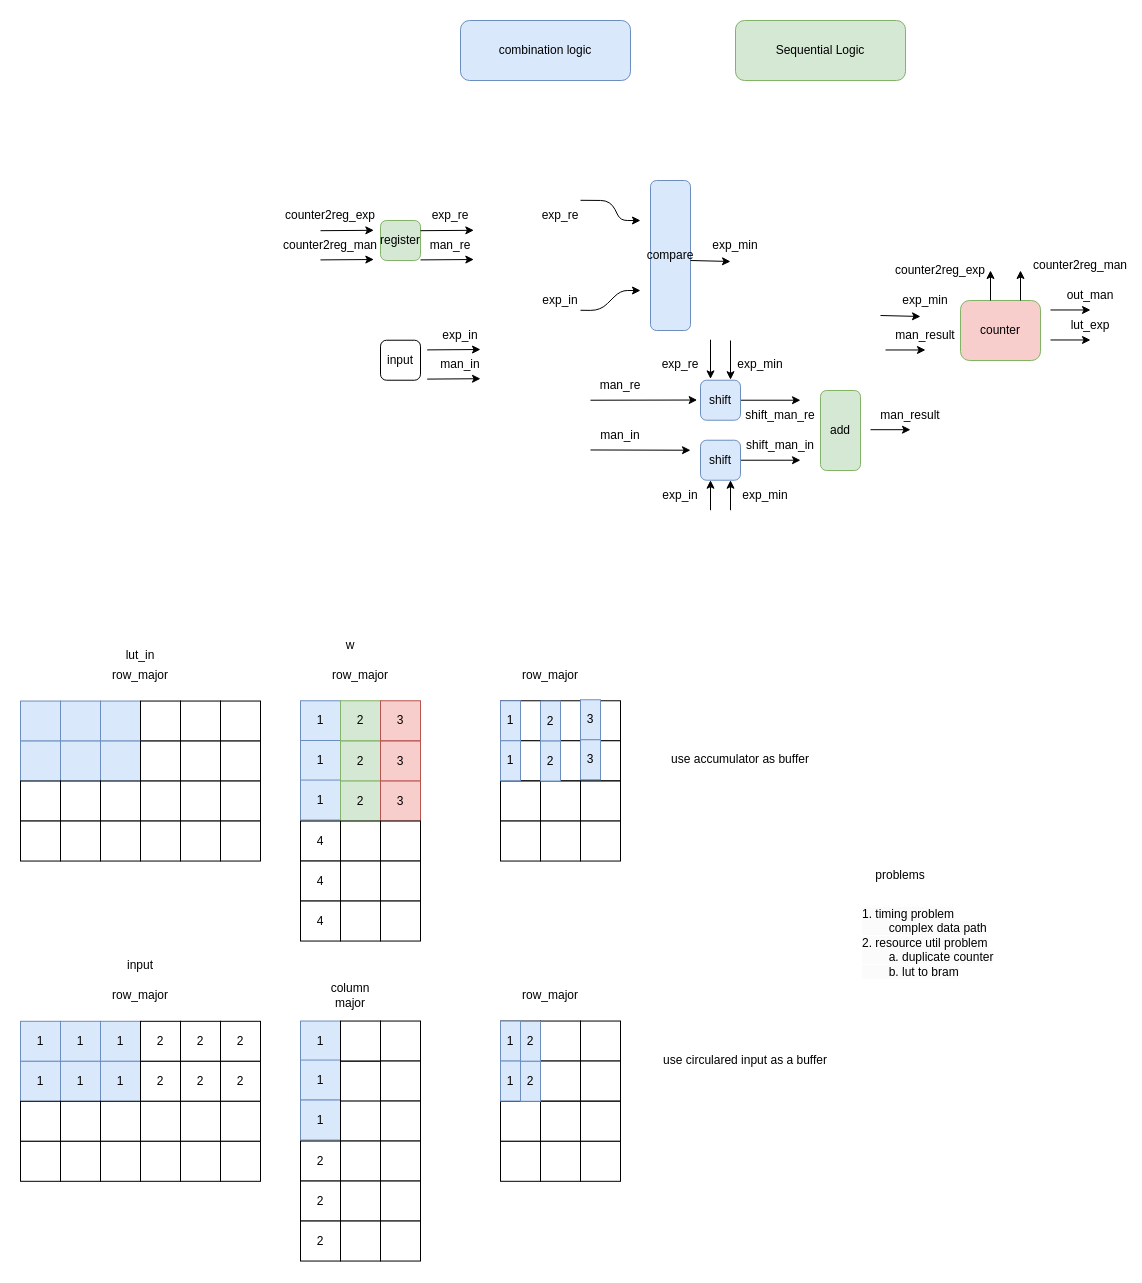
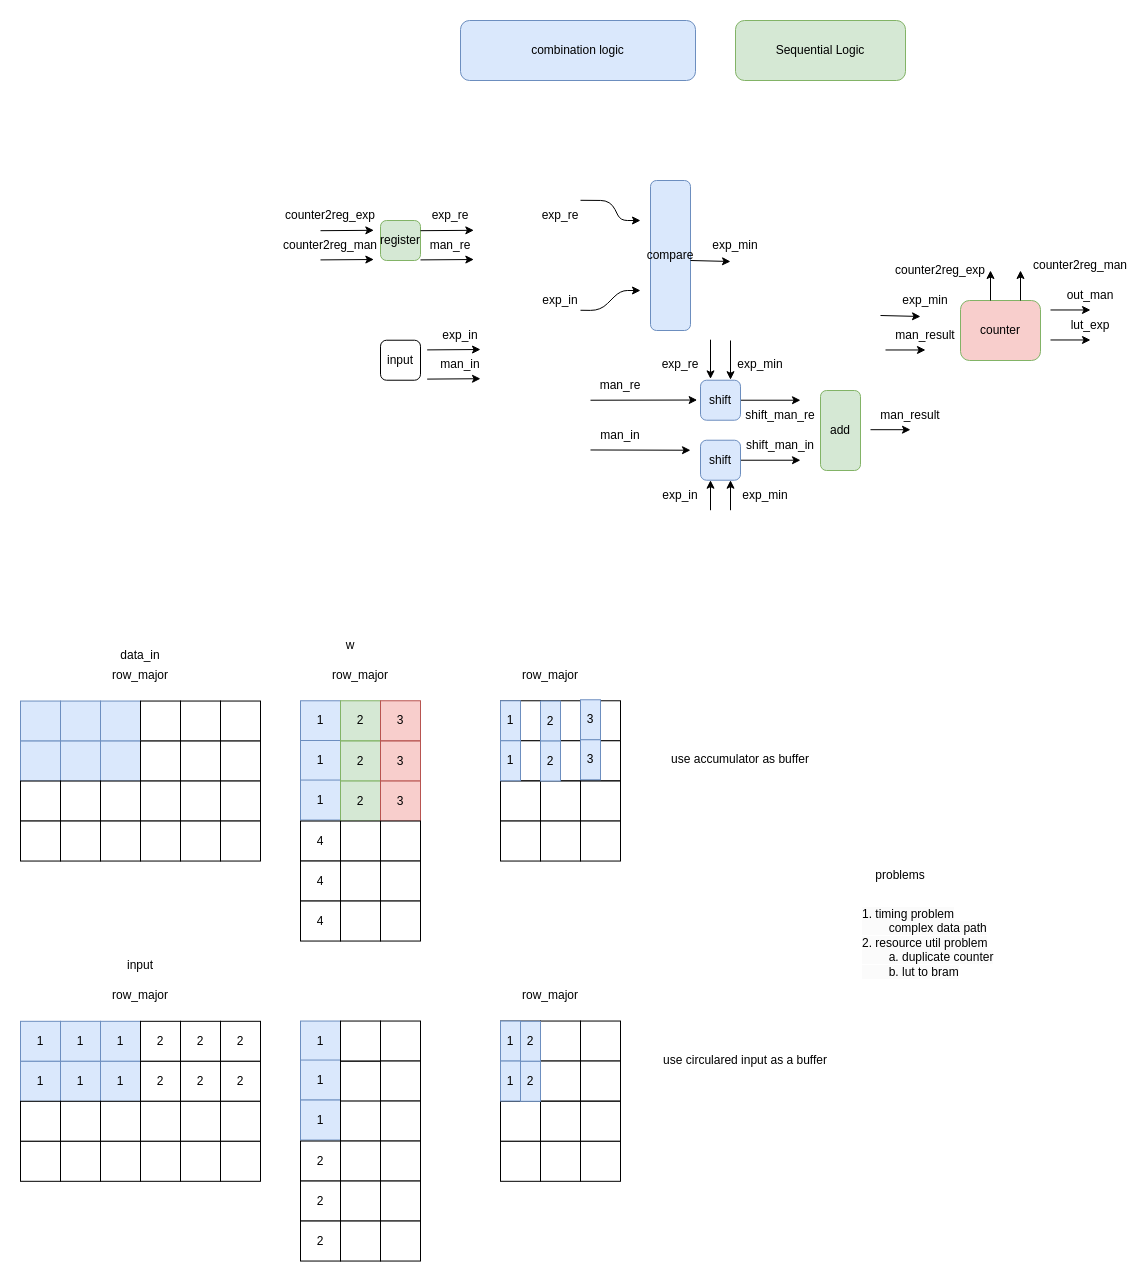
(546, 51) -> (578, 51)
(141, 656) -> (141, 656)
(351, 996) -> none
